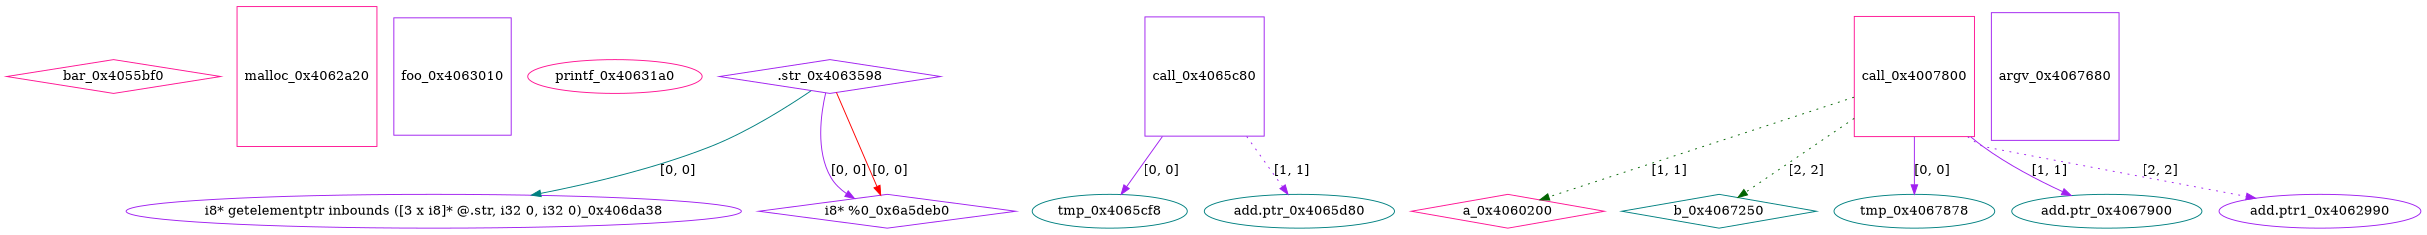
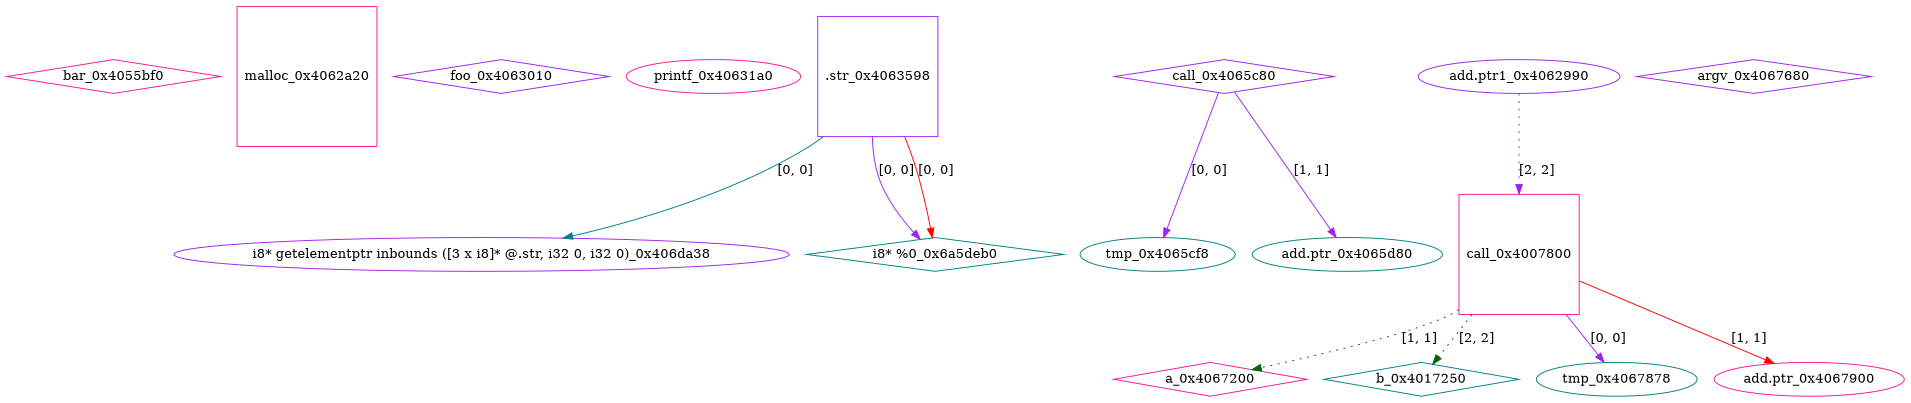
(453, 77) -> (501, 77)
(830, 77) -> (878, 77)
(1205, 77) -> (1224, 77)
(2055, 77) -> (1754, 77)
(1265, 162) -> (1283, 161)
(2015, 167) -> (1672, 320)
(2106, 170) -> (1519, 139)
(887, 211) -> (935, 254)
(1508, 211) -> (1210, 379)
(1719, 211) -> (1421, 379)
(2107, 211) -> (1809, 379)
